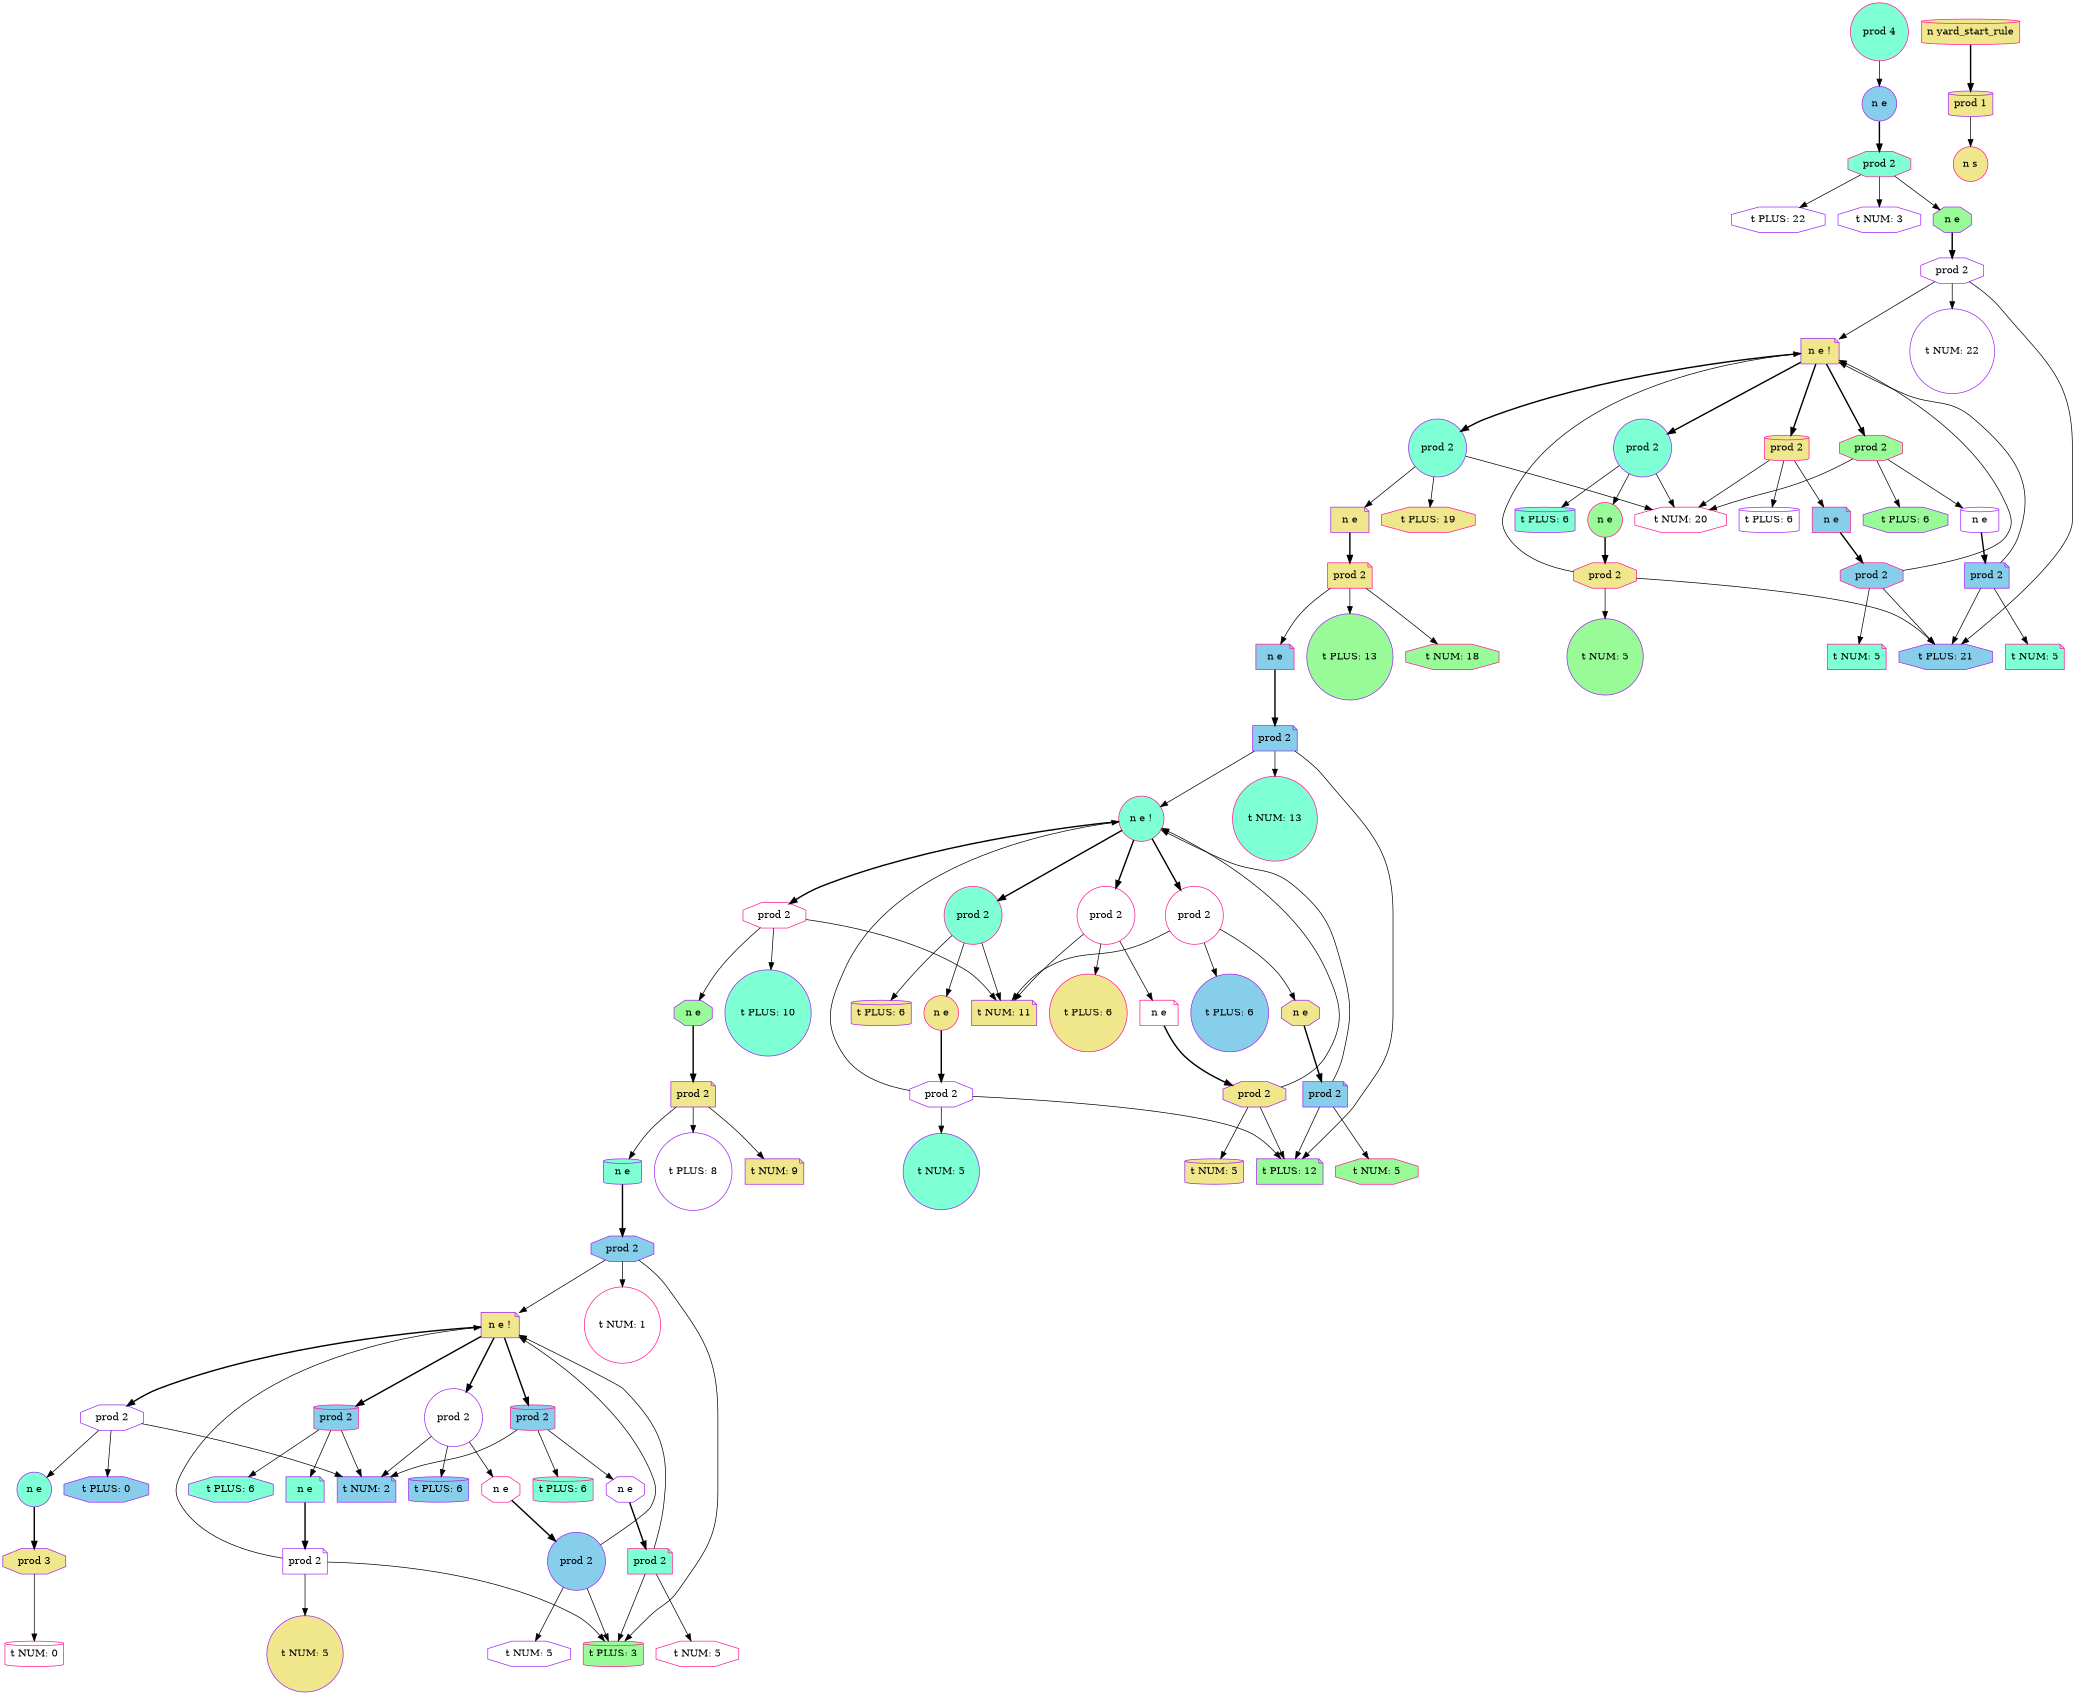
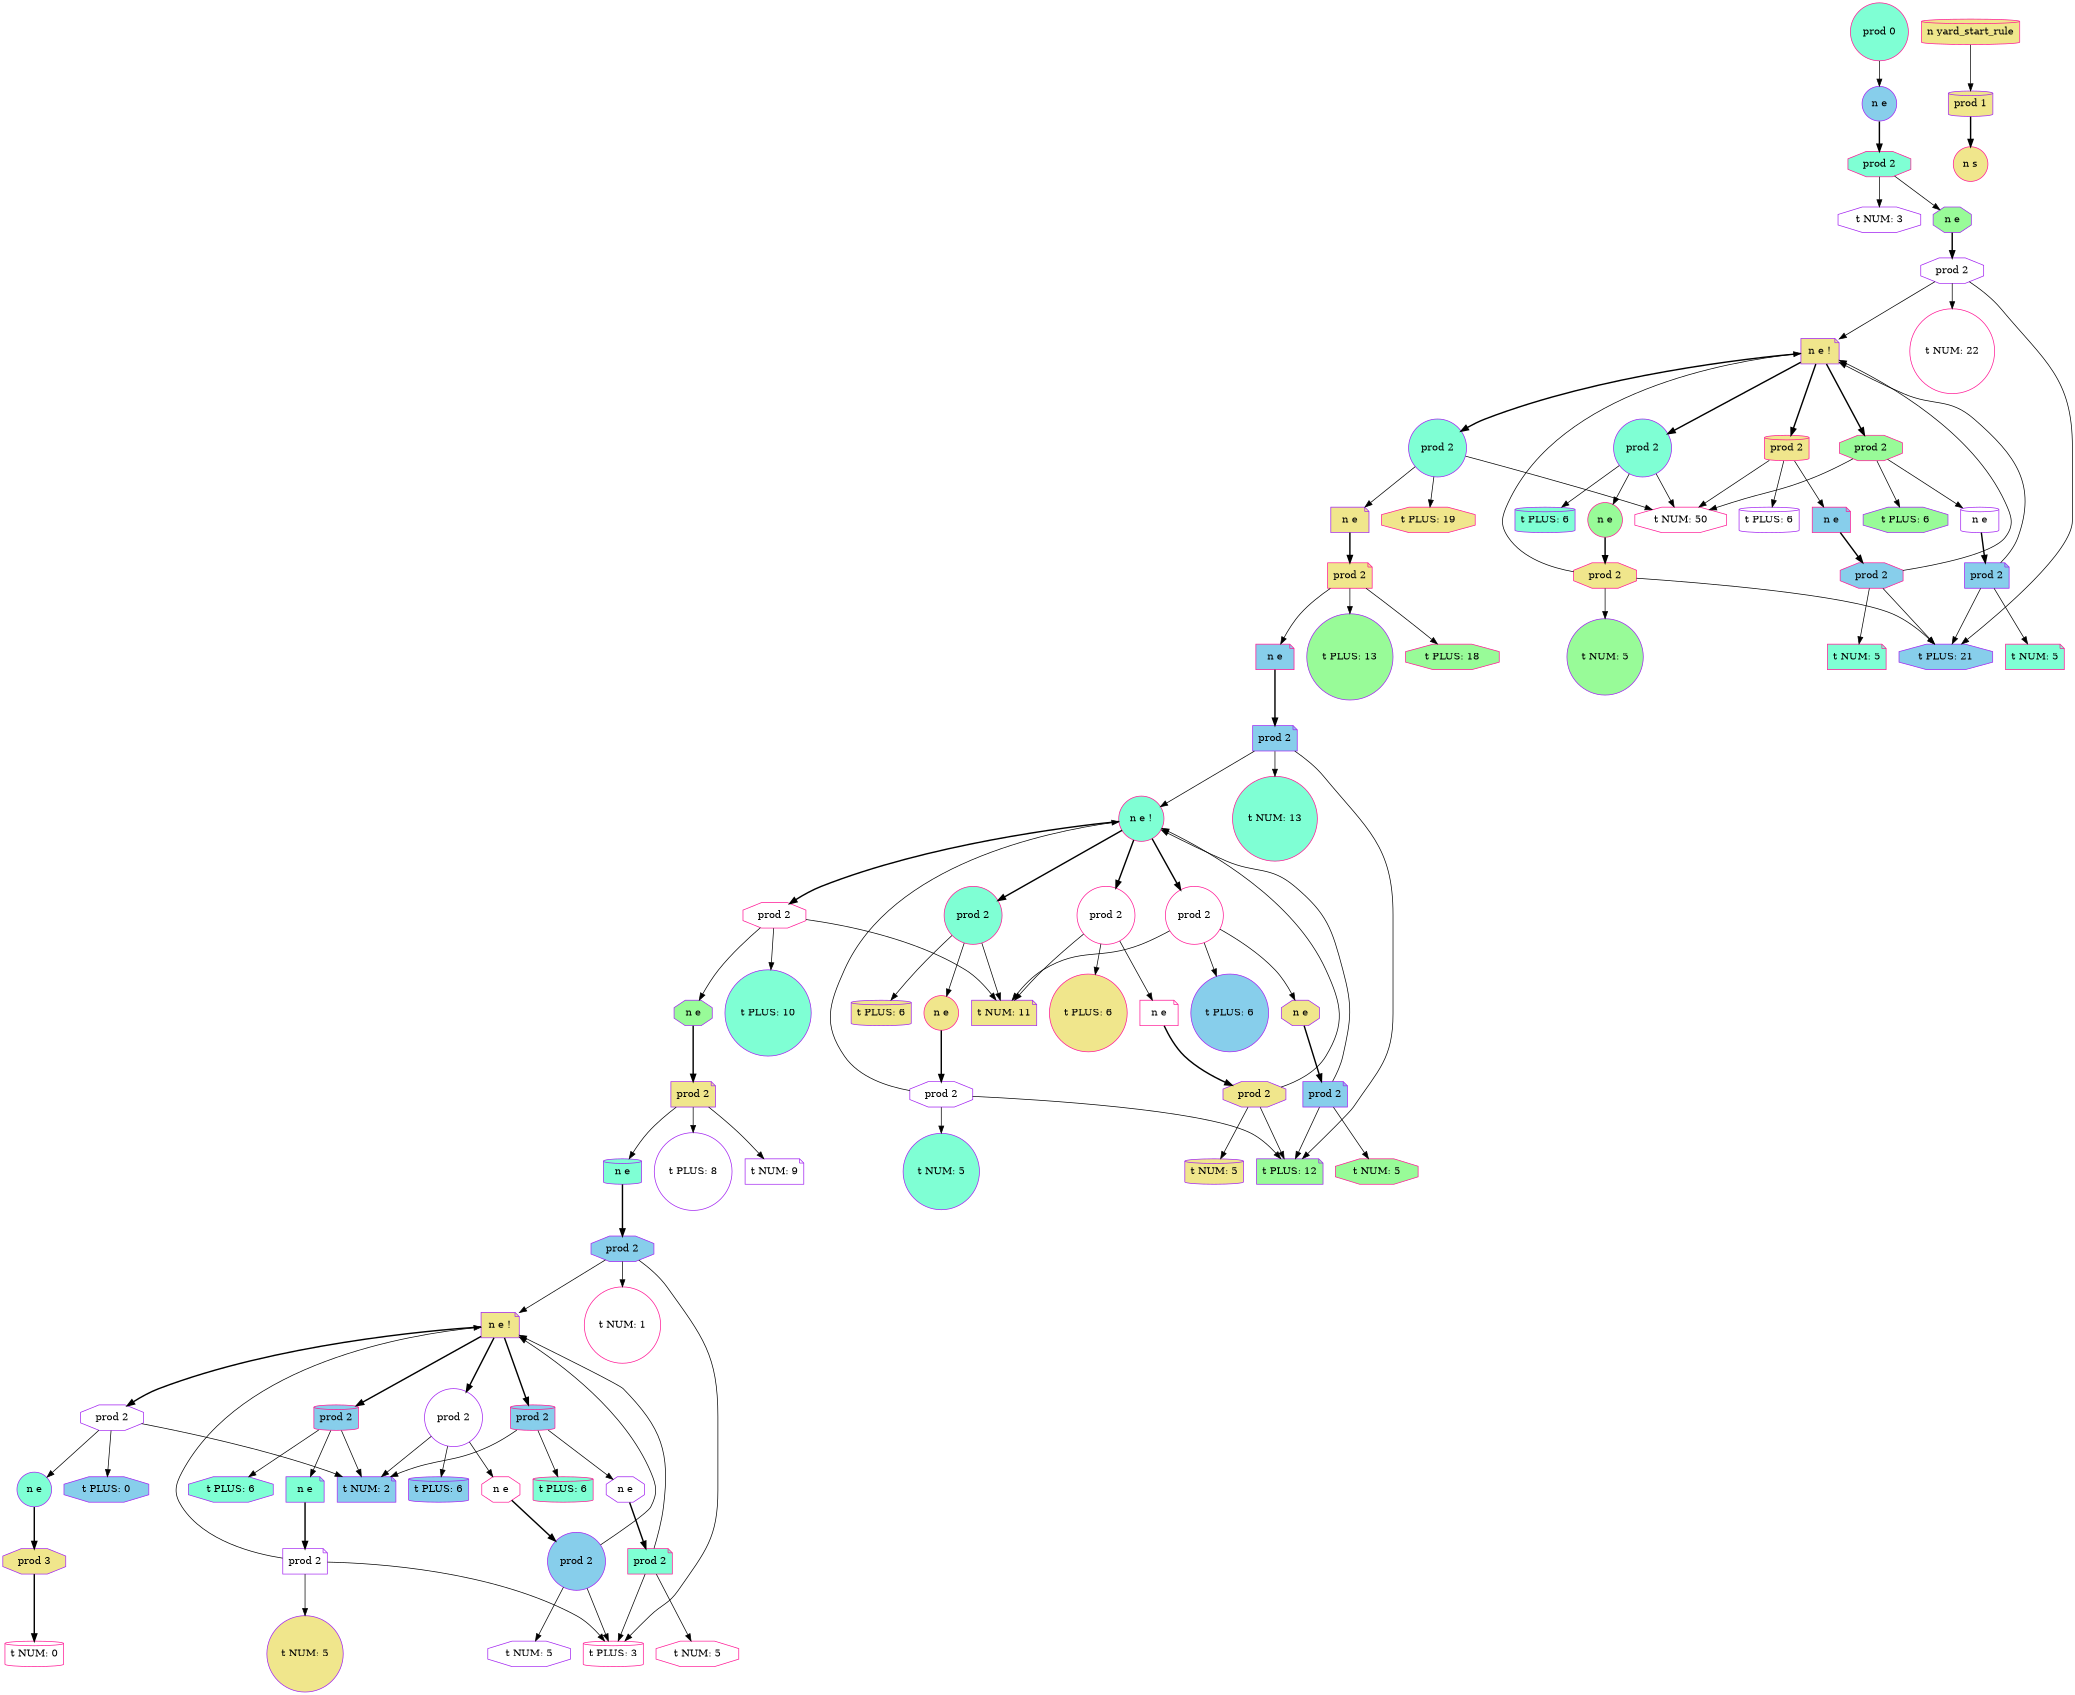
(1879, 32) -> (1879, 32)
(1971, 64) -> (1971, 64)
(1971, 128) -> (1971, 128)
(1778, 220) -> none
(1952, 351) -> (1952, 351)
(1681, 520) -> (1681, 520)
(1452, 657) -> (1452, 657)
(774, 1172) -> (774, 1172)
(34, 1604) -> (34, 1604)
(613, 1654) -> (613, 1654)
